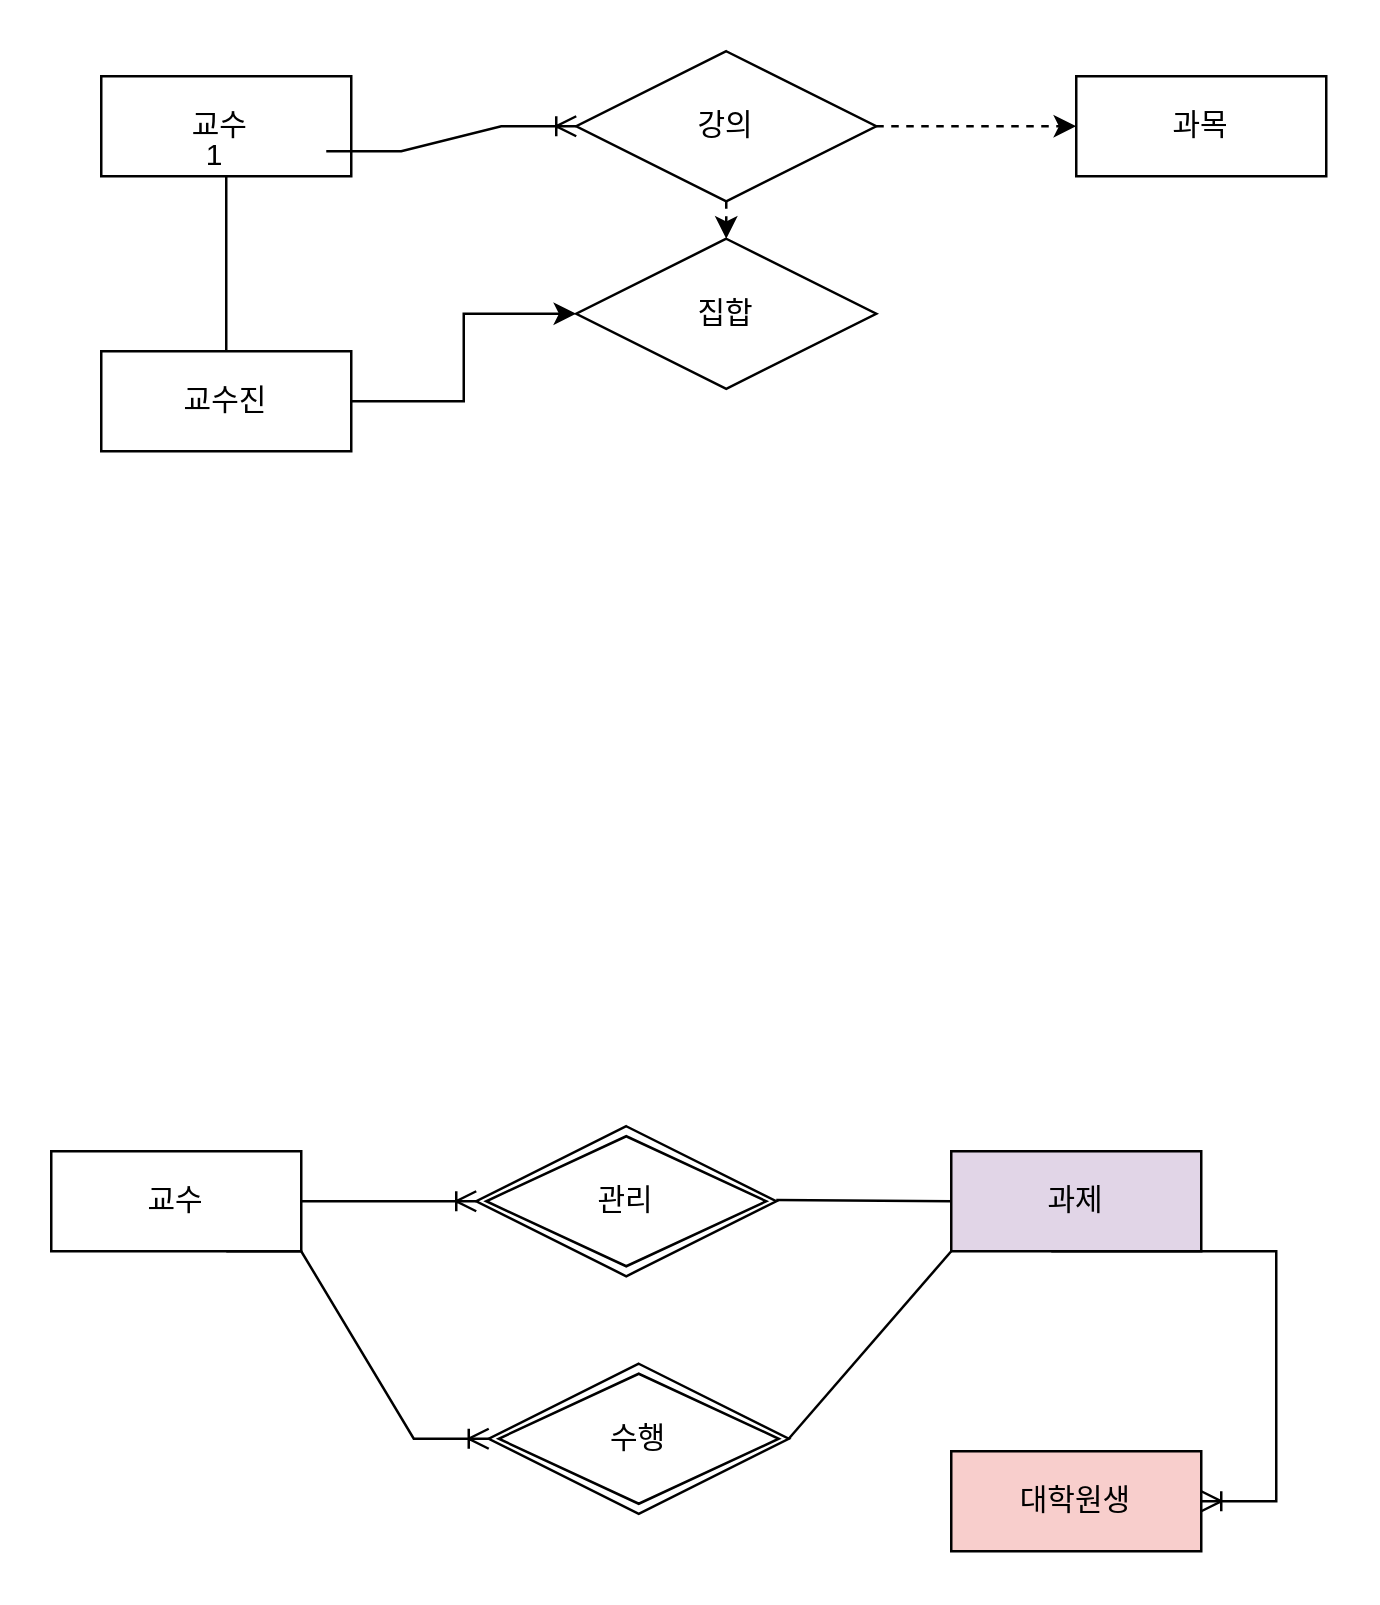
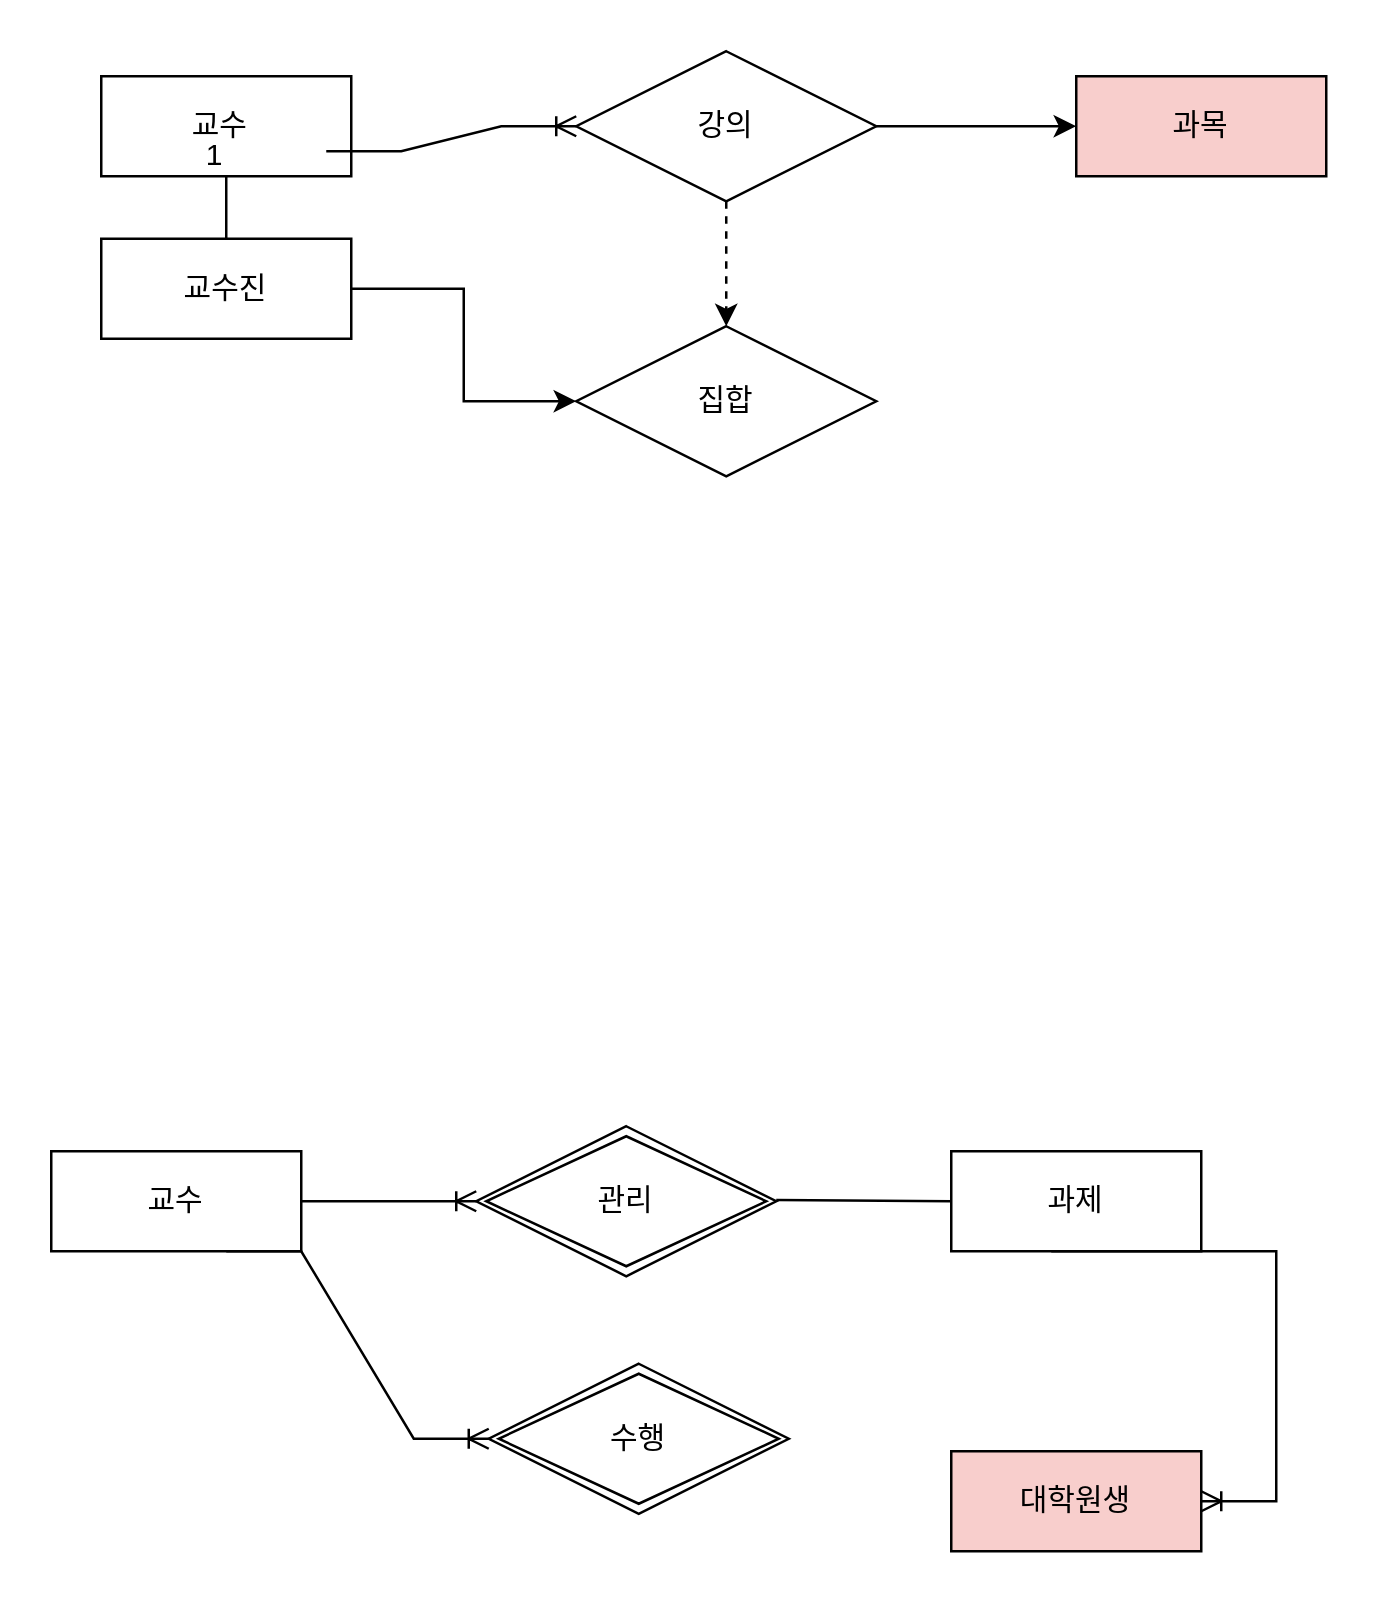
(967, 126) -> (967, 126)
(1201, 126) -> (1201, 126)
(726, 314) -> (726, 401)
(226, 401) -> (226, 289)
(1076, 1201) -> (1076, 1201)
(870, 1345) -> none
